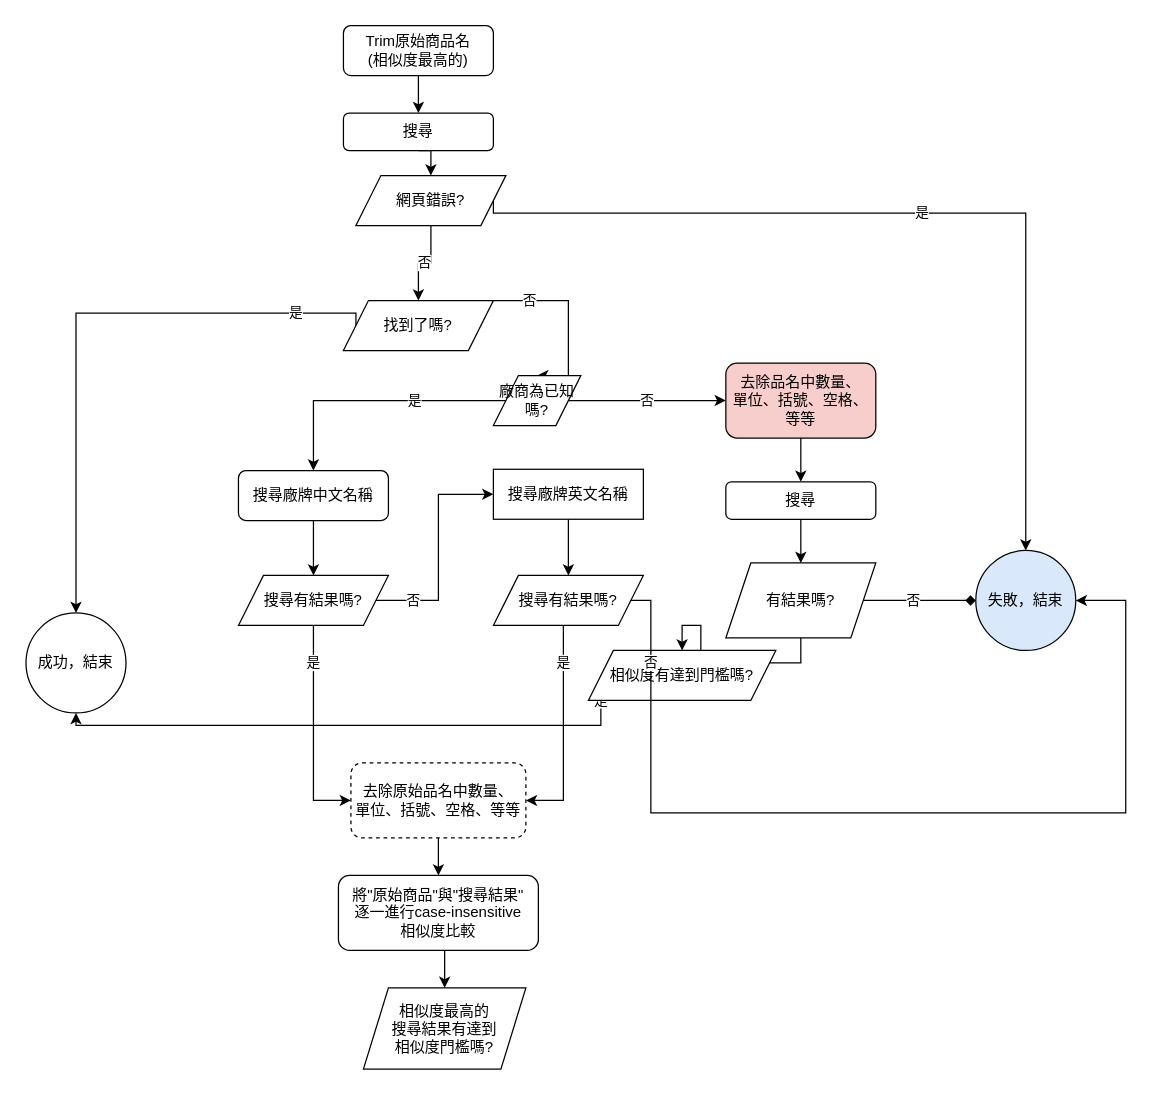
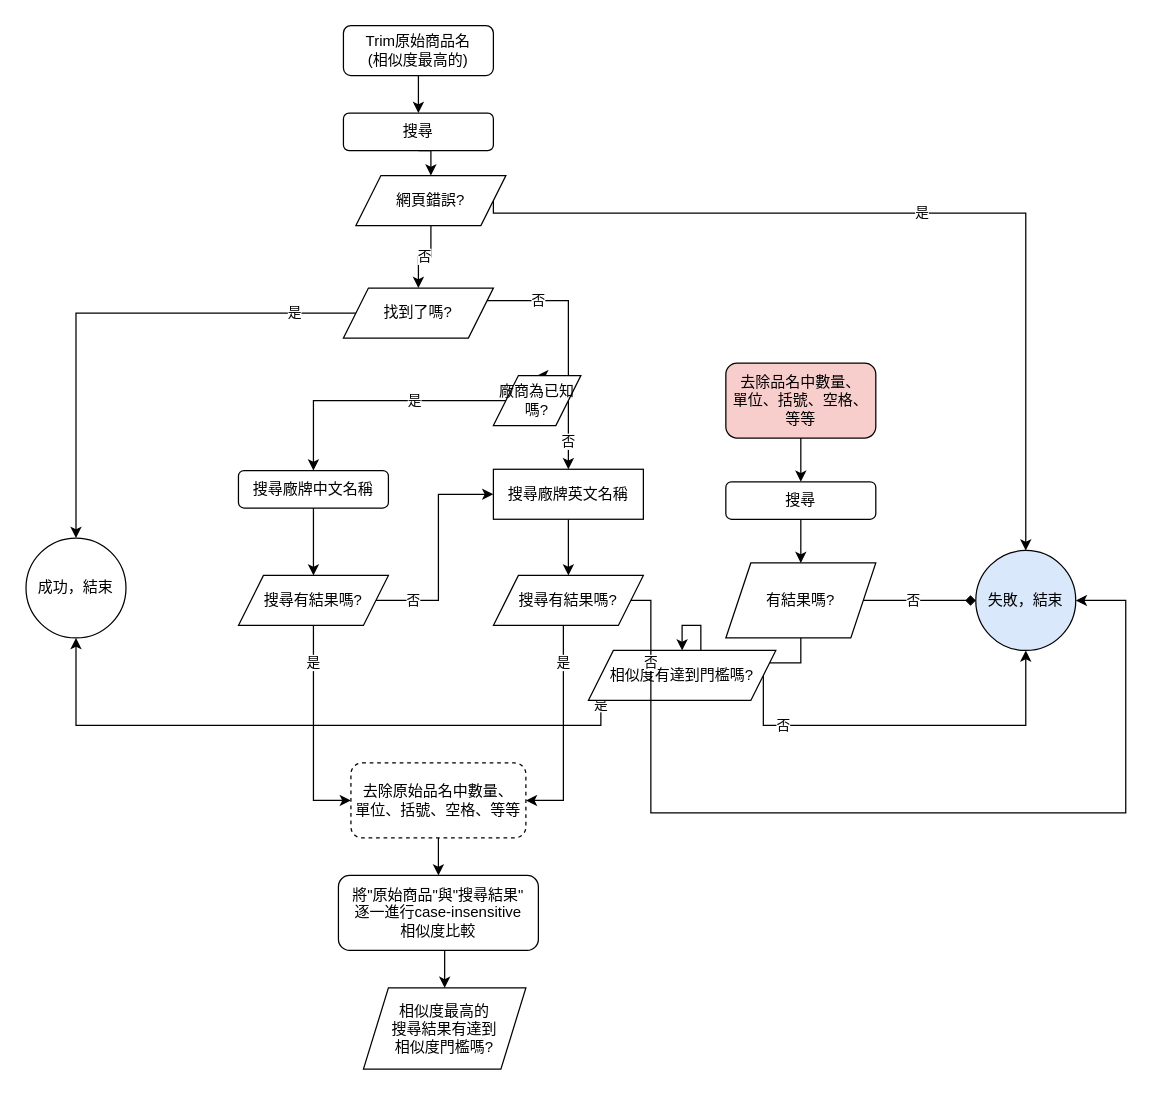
(418, 326) -> (418, 313)
(642, 401) -> (568, 437)
(313, 496) -> (313, 489)
(76, 663) -> (76, 588)
none -> (902, 726)
